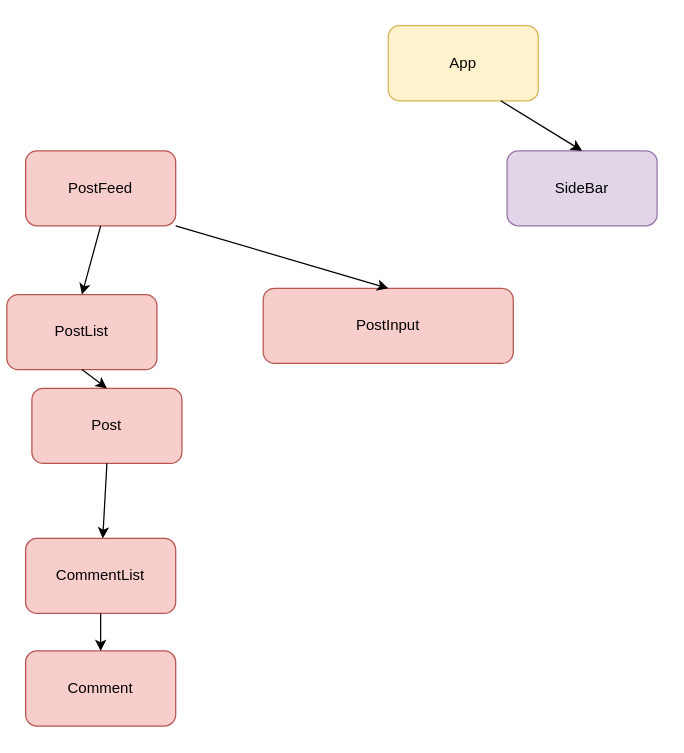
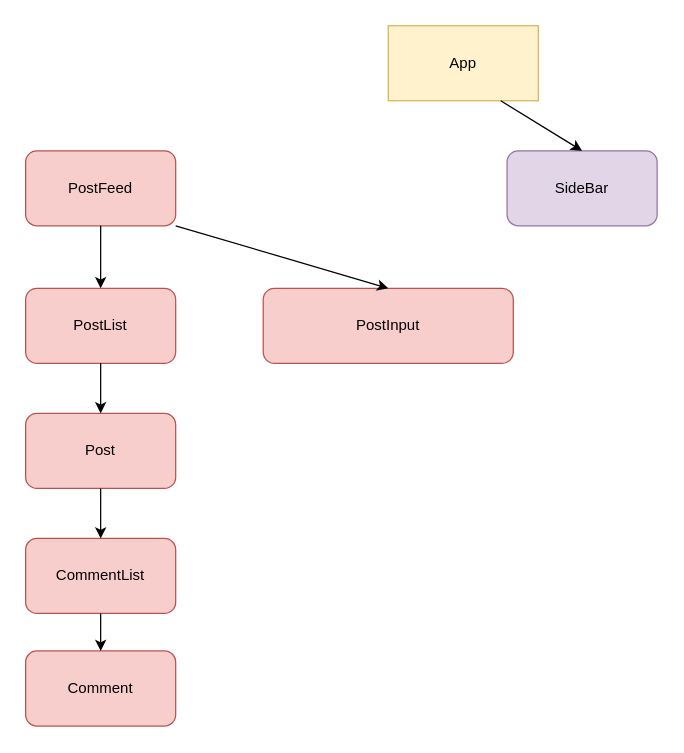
(463, 63) -> (463, 63)
(82, 332) -> (101, 326)
(107, 426) -> (101, 451)
